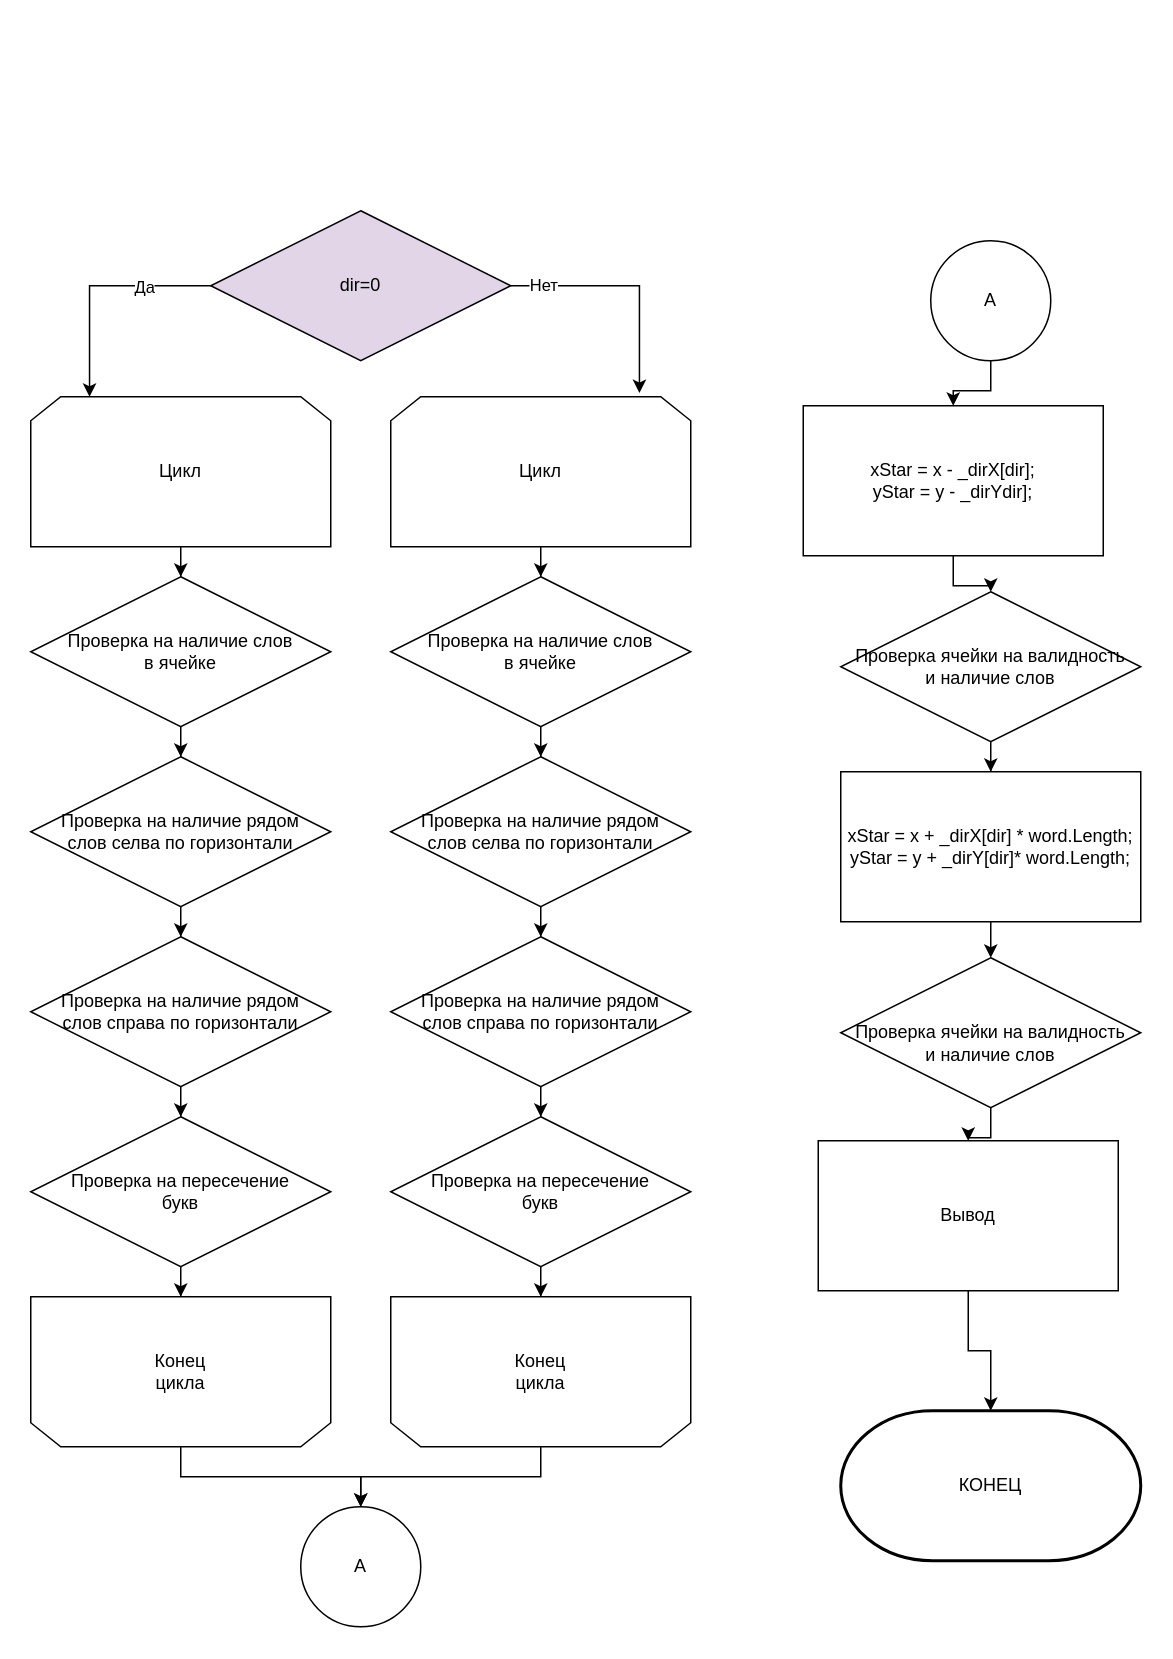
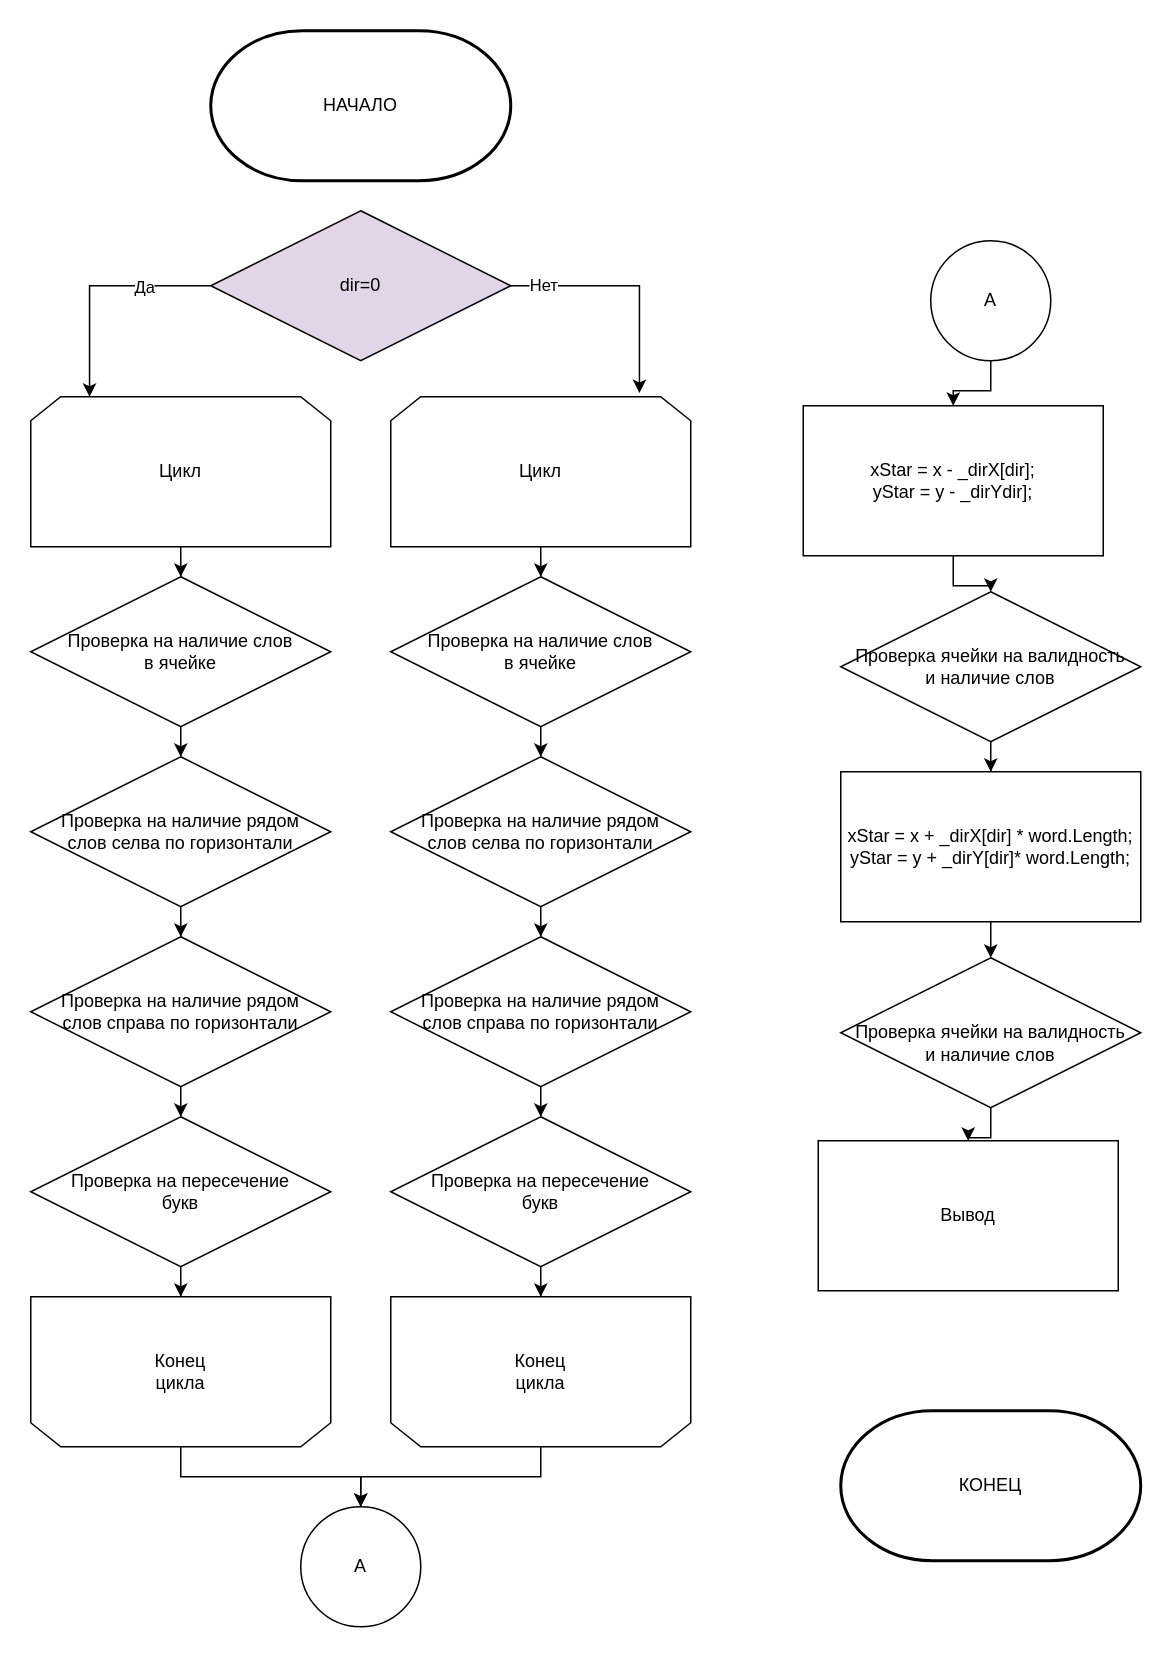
none -> (361, 106)
(974, 1351) -> none
